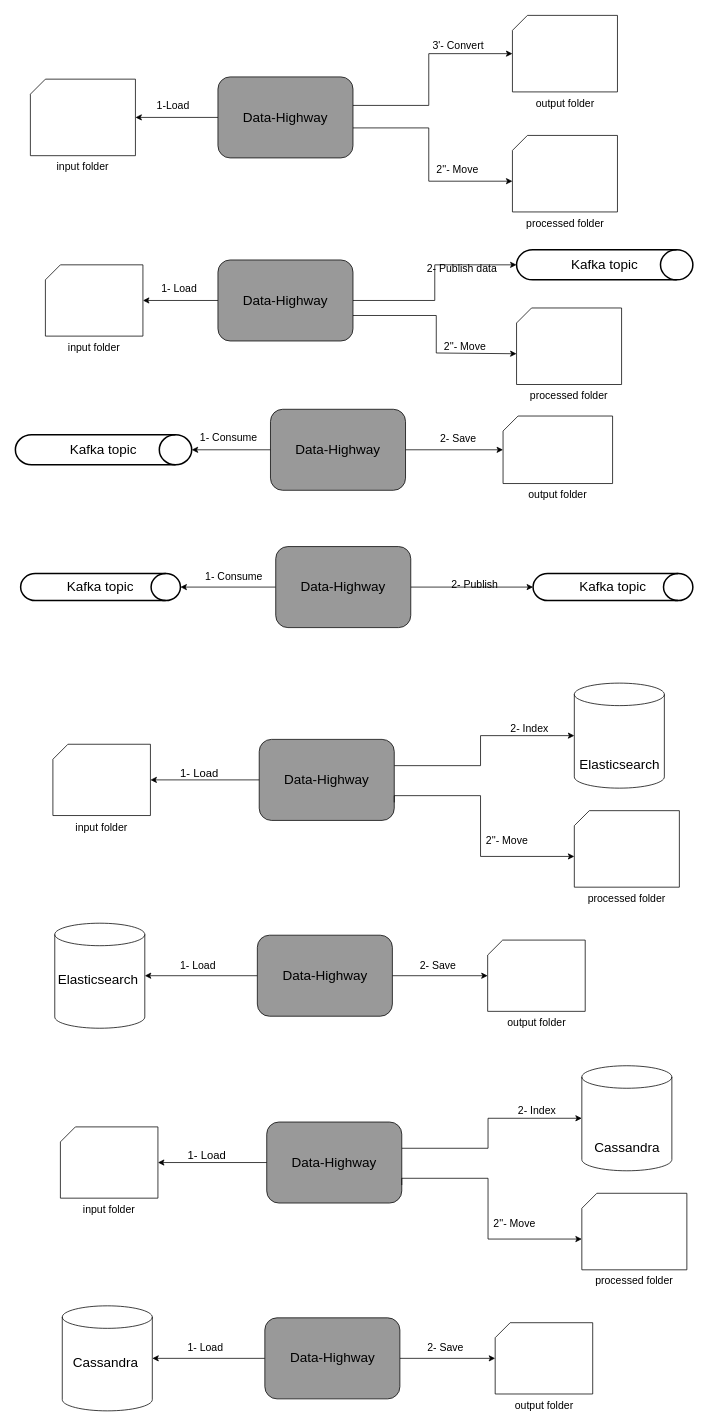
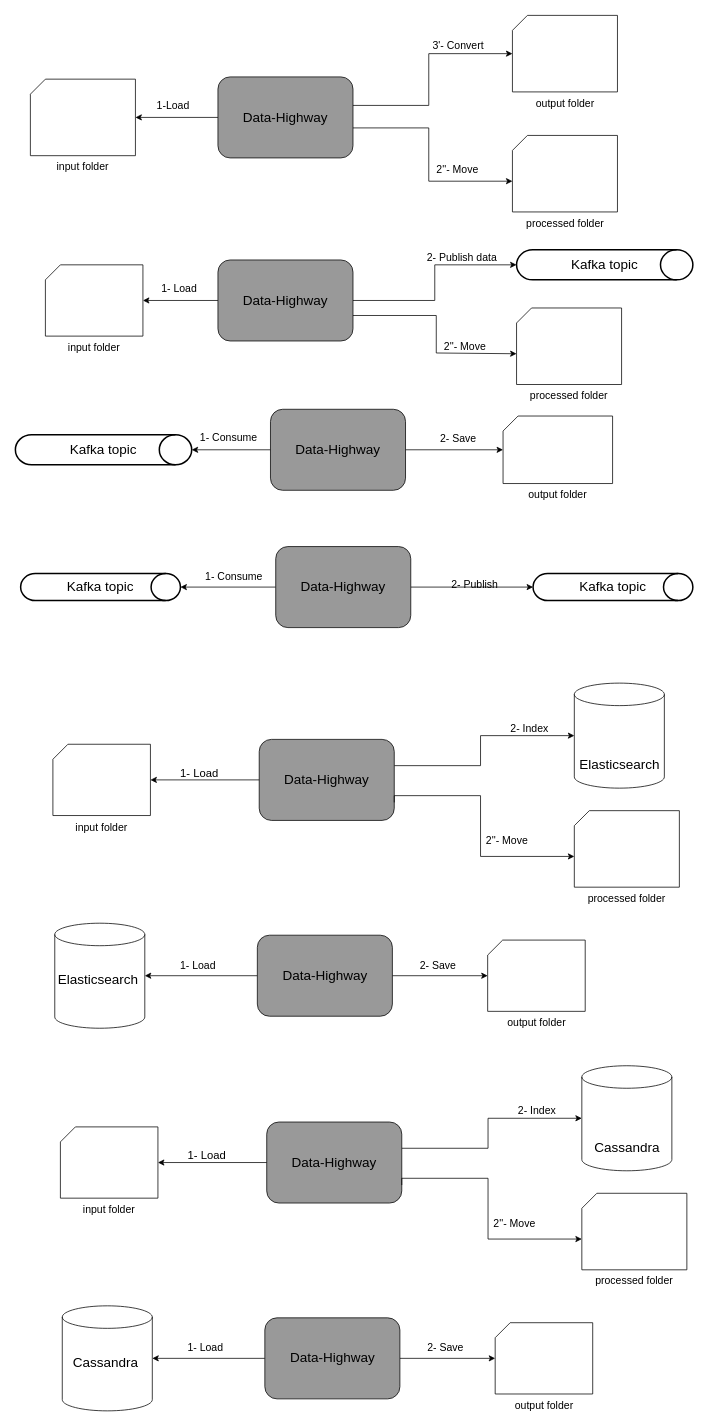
(462, 269) -> (462, 257)
